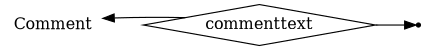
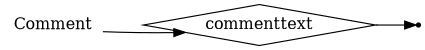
(150, 17) -> (138, 33)
